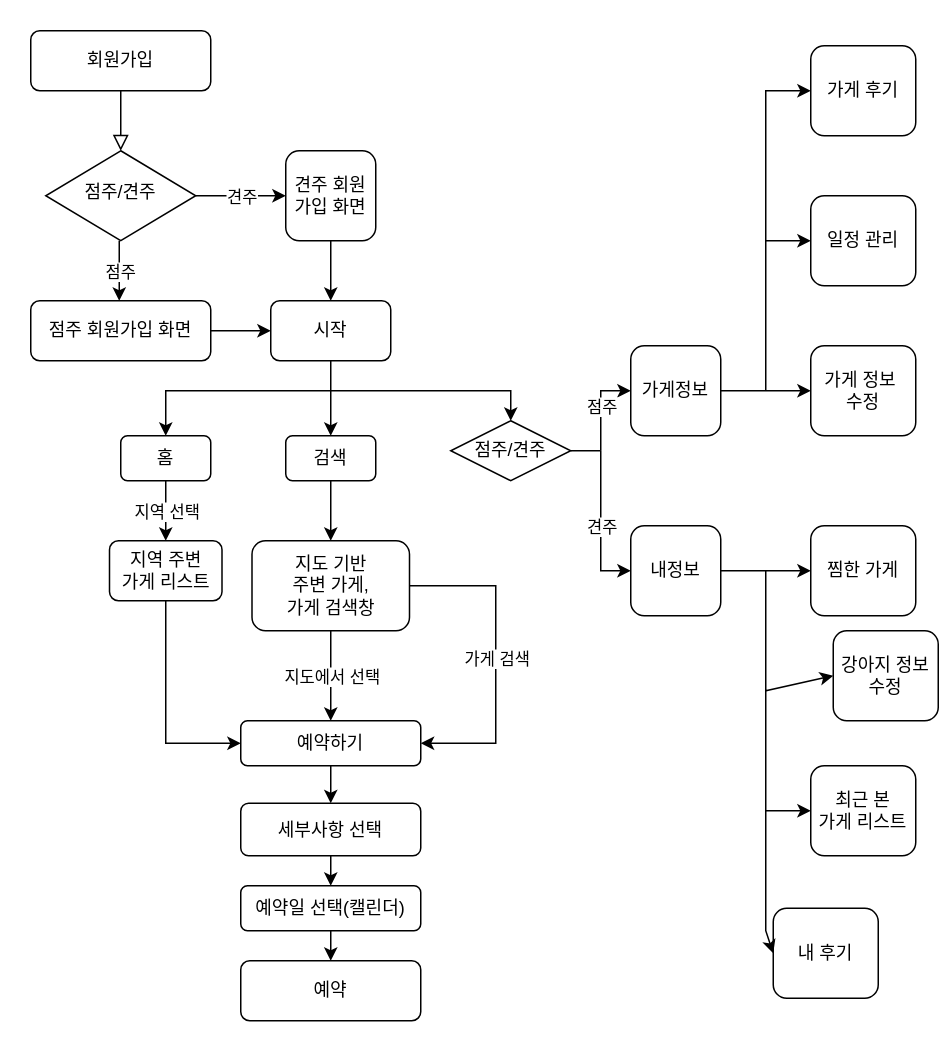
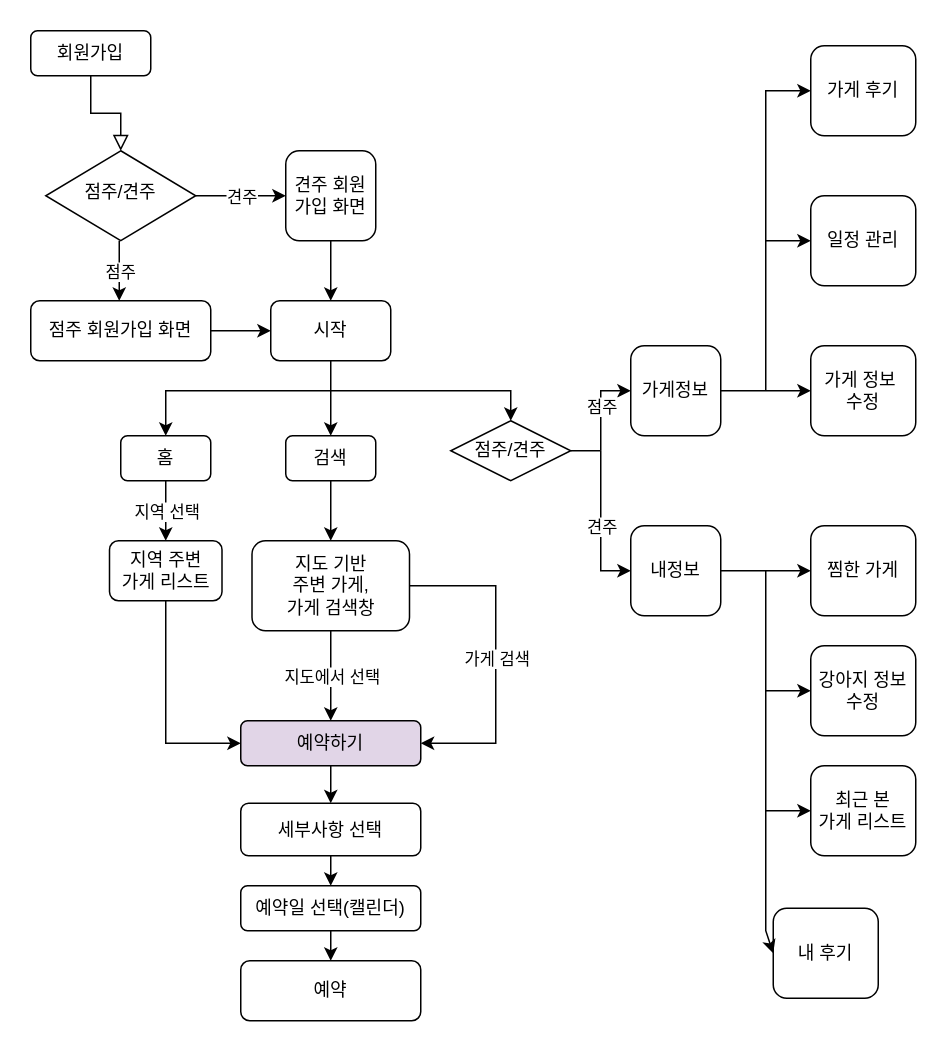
(121, 61) -> (91, 53)
(886, 676) -> (863, 691)
(331, 743) -> (331, 743)
